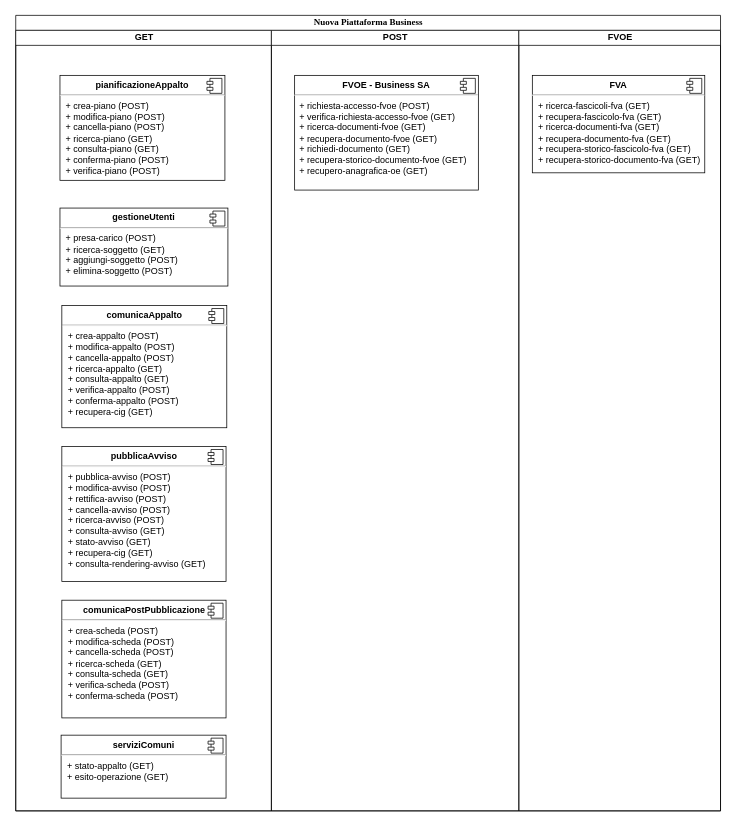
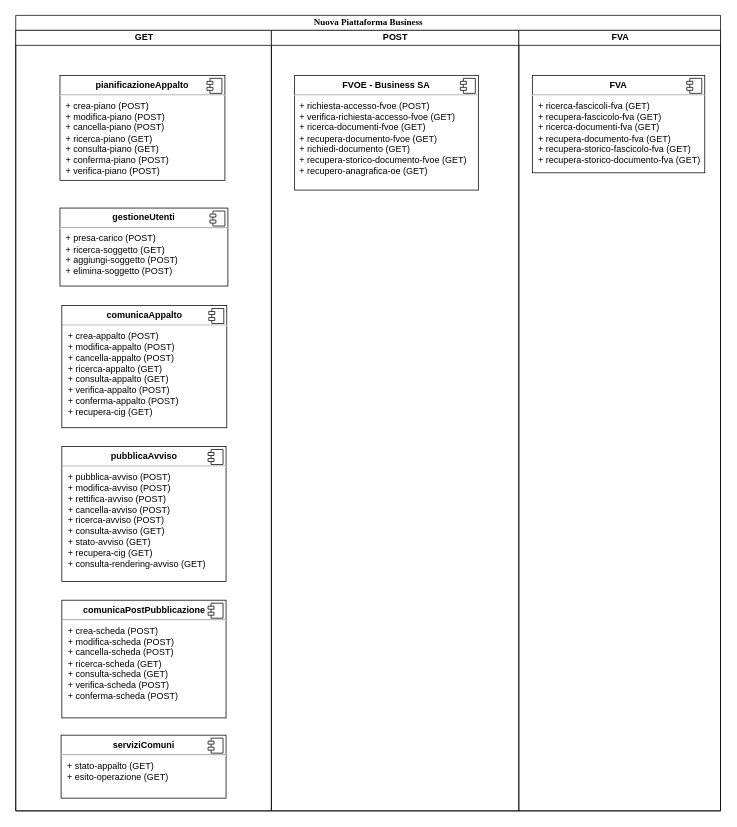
(620, 38) -> (620, 38)
